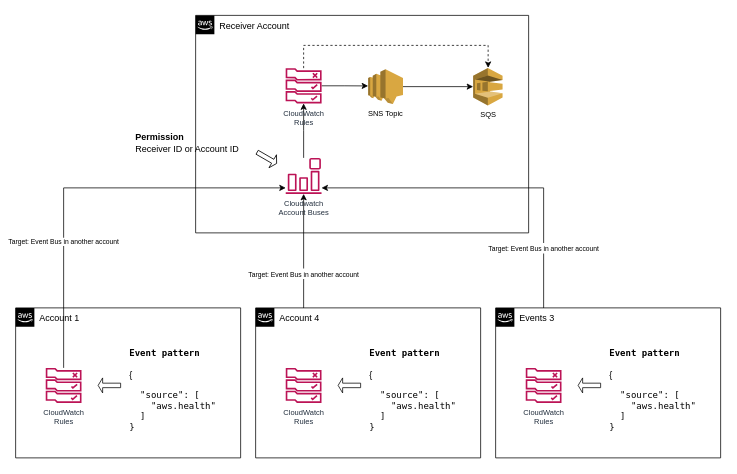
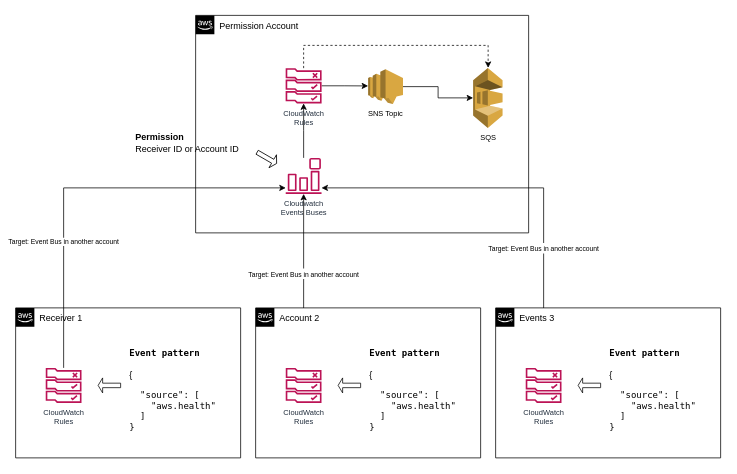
(257, 26) -> (261, 26)
(488, 87) -> (488, 98)
(304, 208) -> (304, 208)
(61, 319) -> (62, 319)
(301, 319) -> (301, 319)
